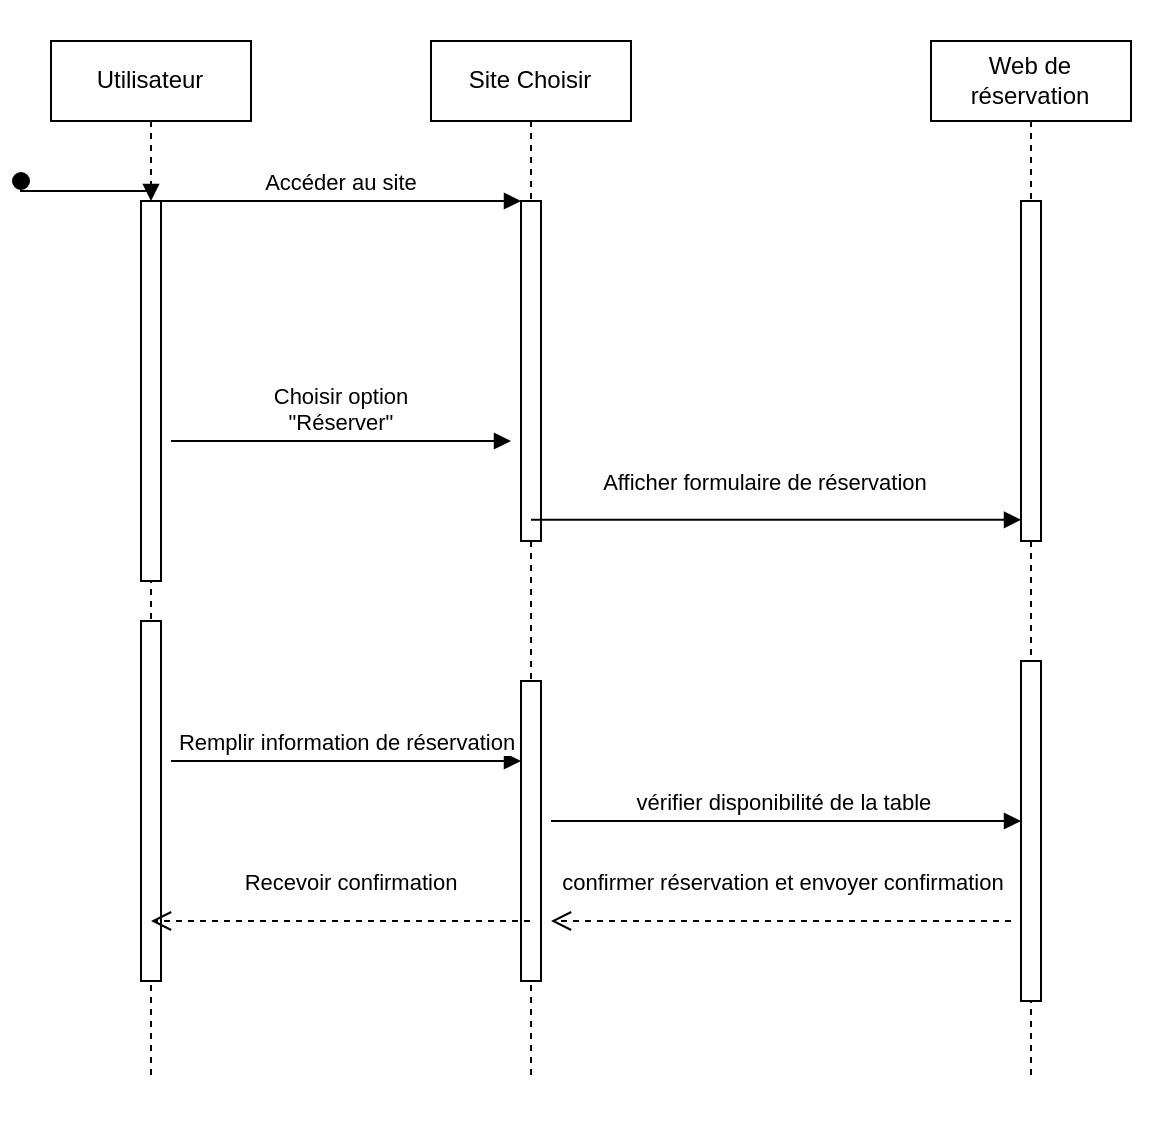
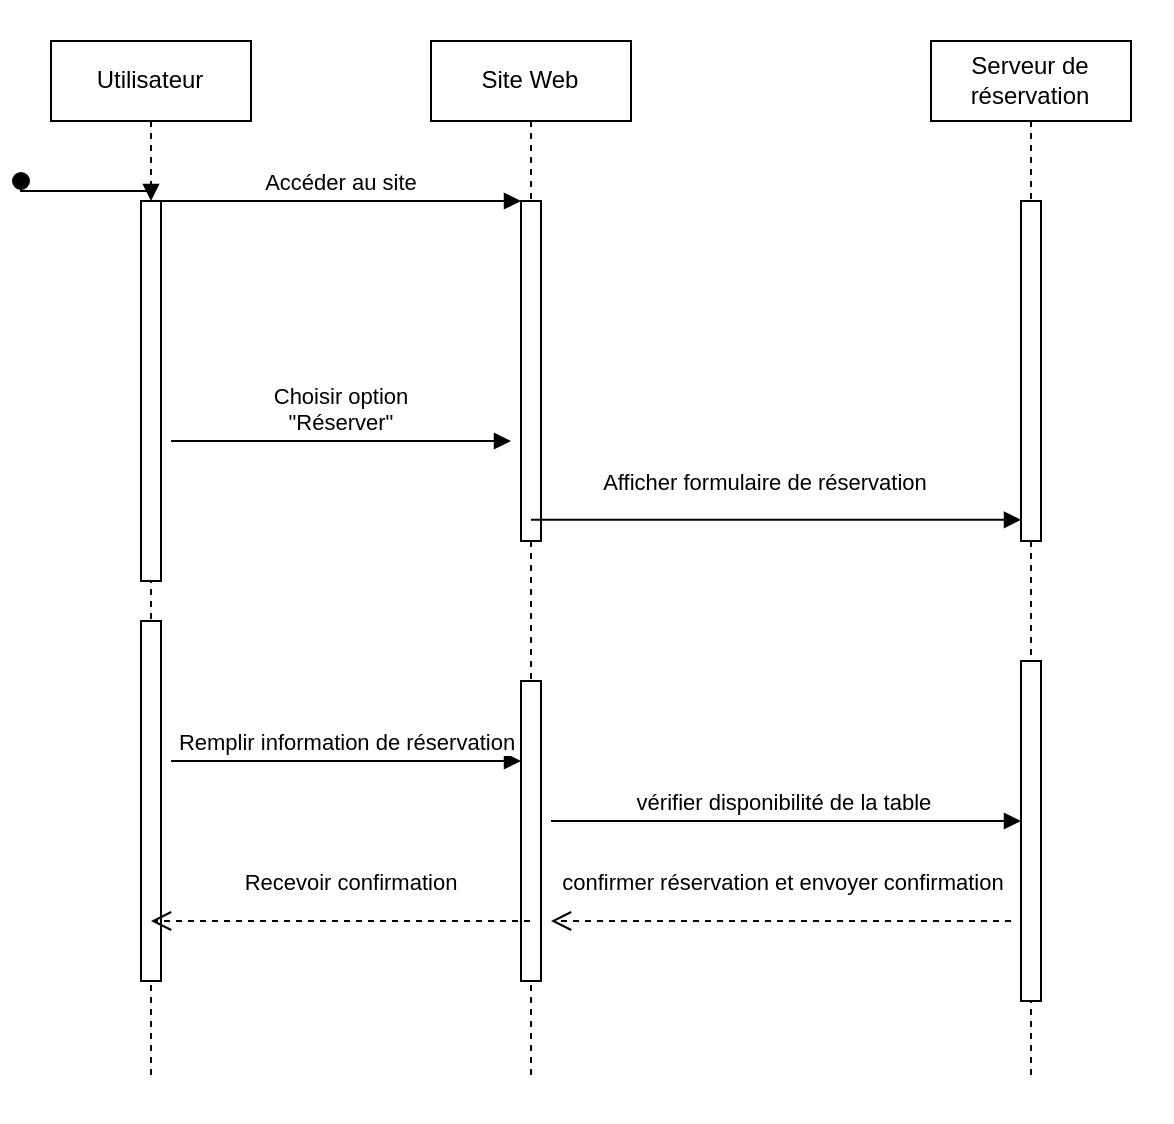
(531, 81) -> (531, 81)
(1031, 81) -> (1031, 81)
